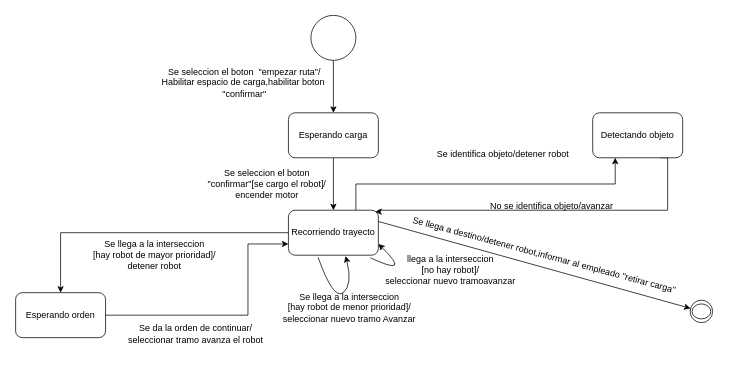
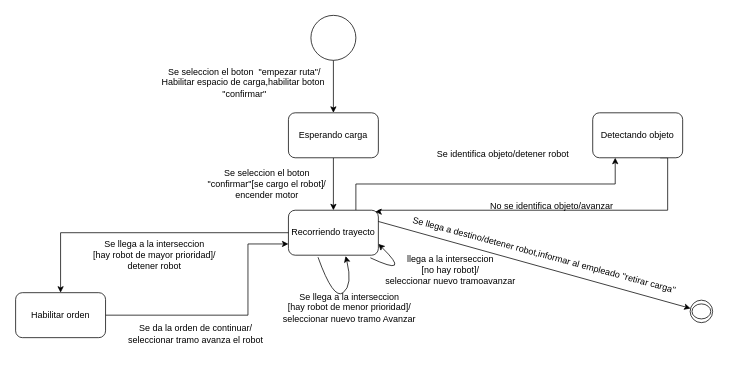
(60, 315) -> (60, 315)
